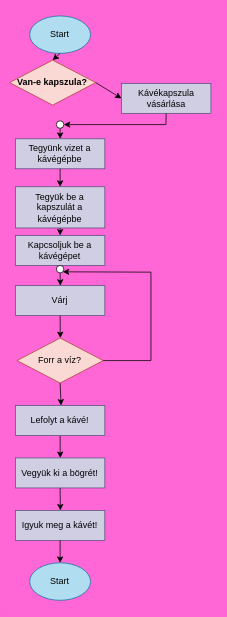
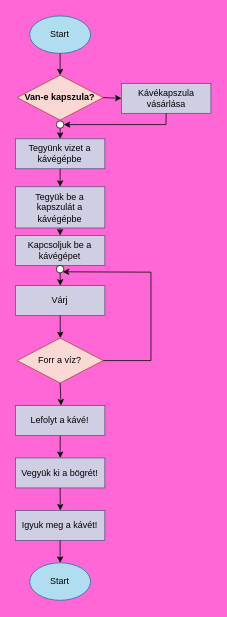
(53, 82) -> (60, 97)
